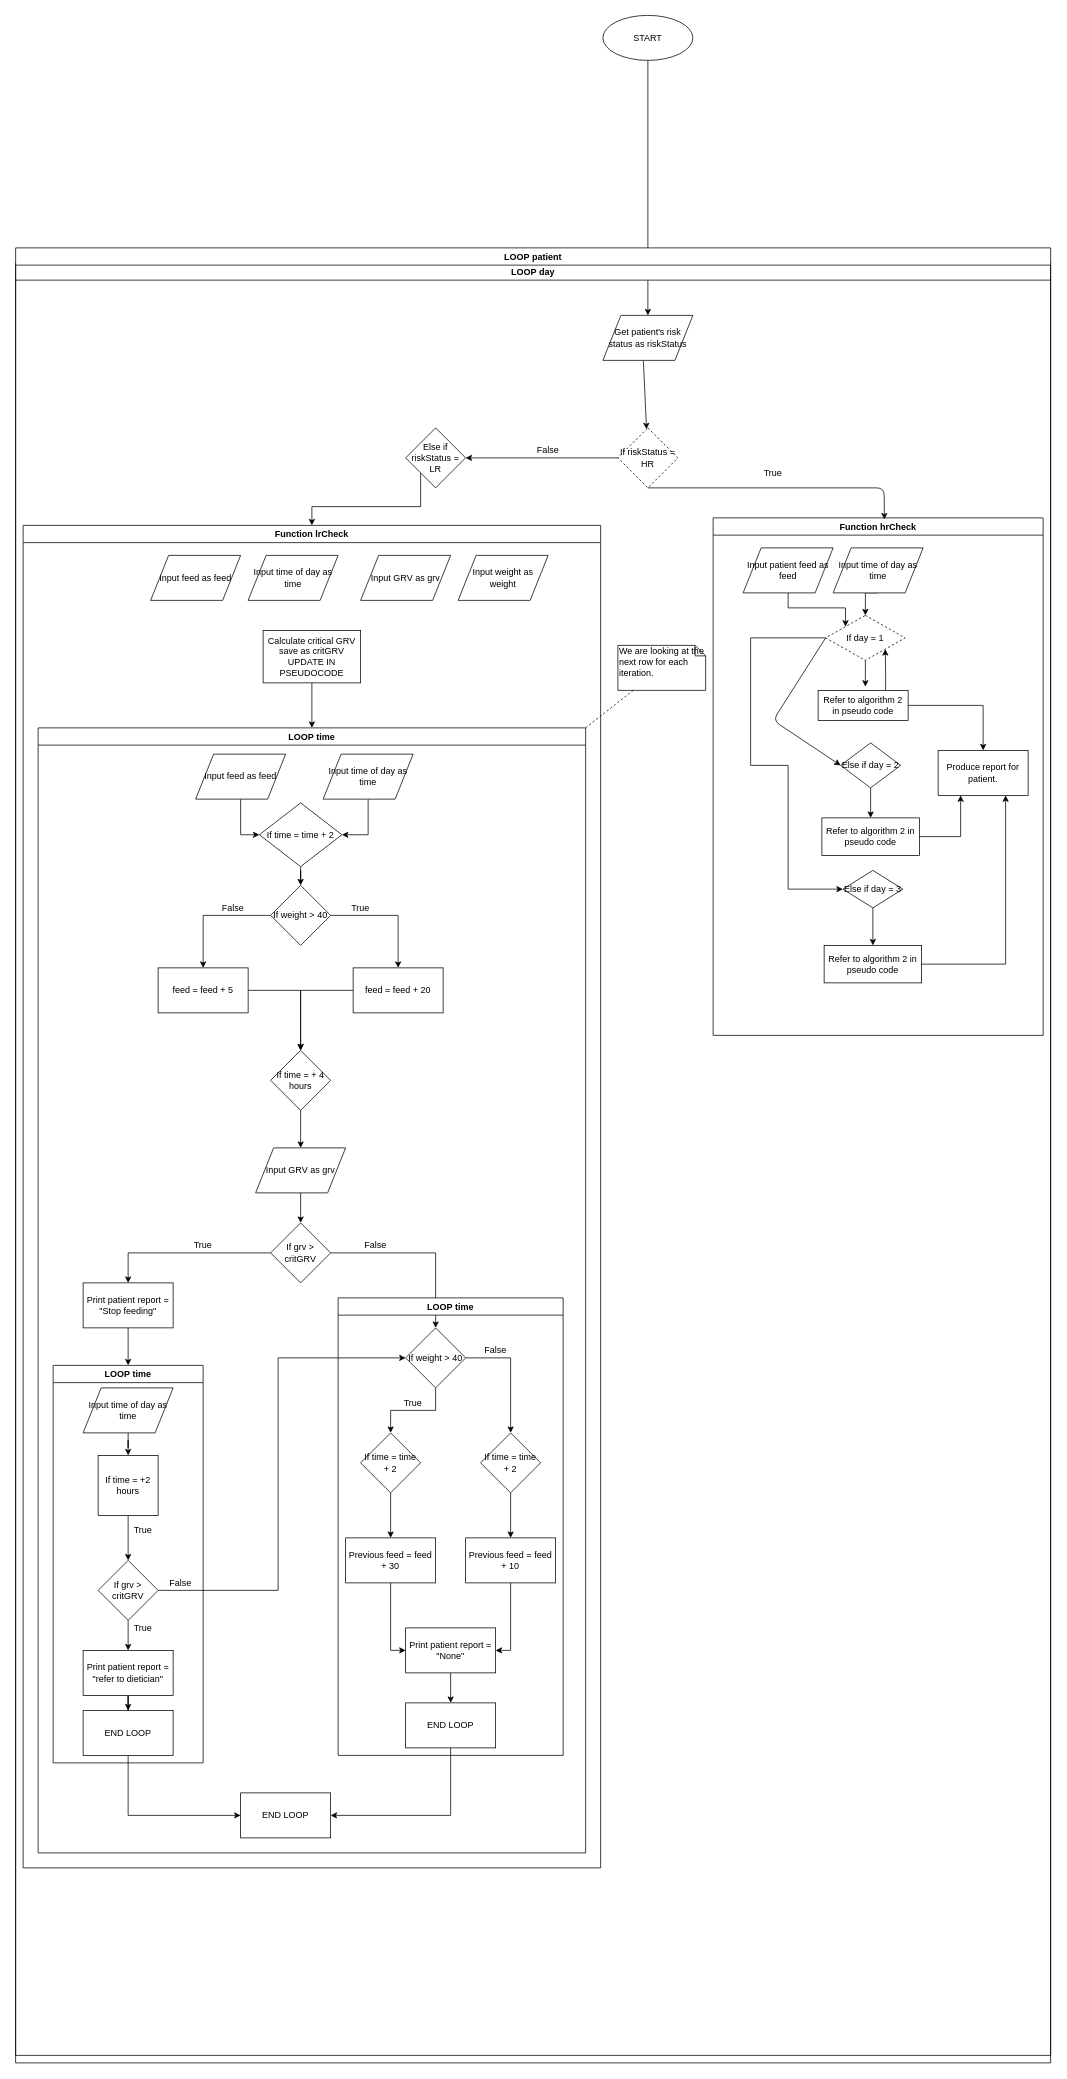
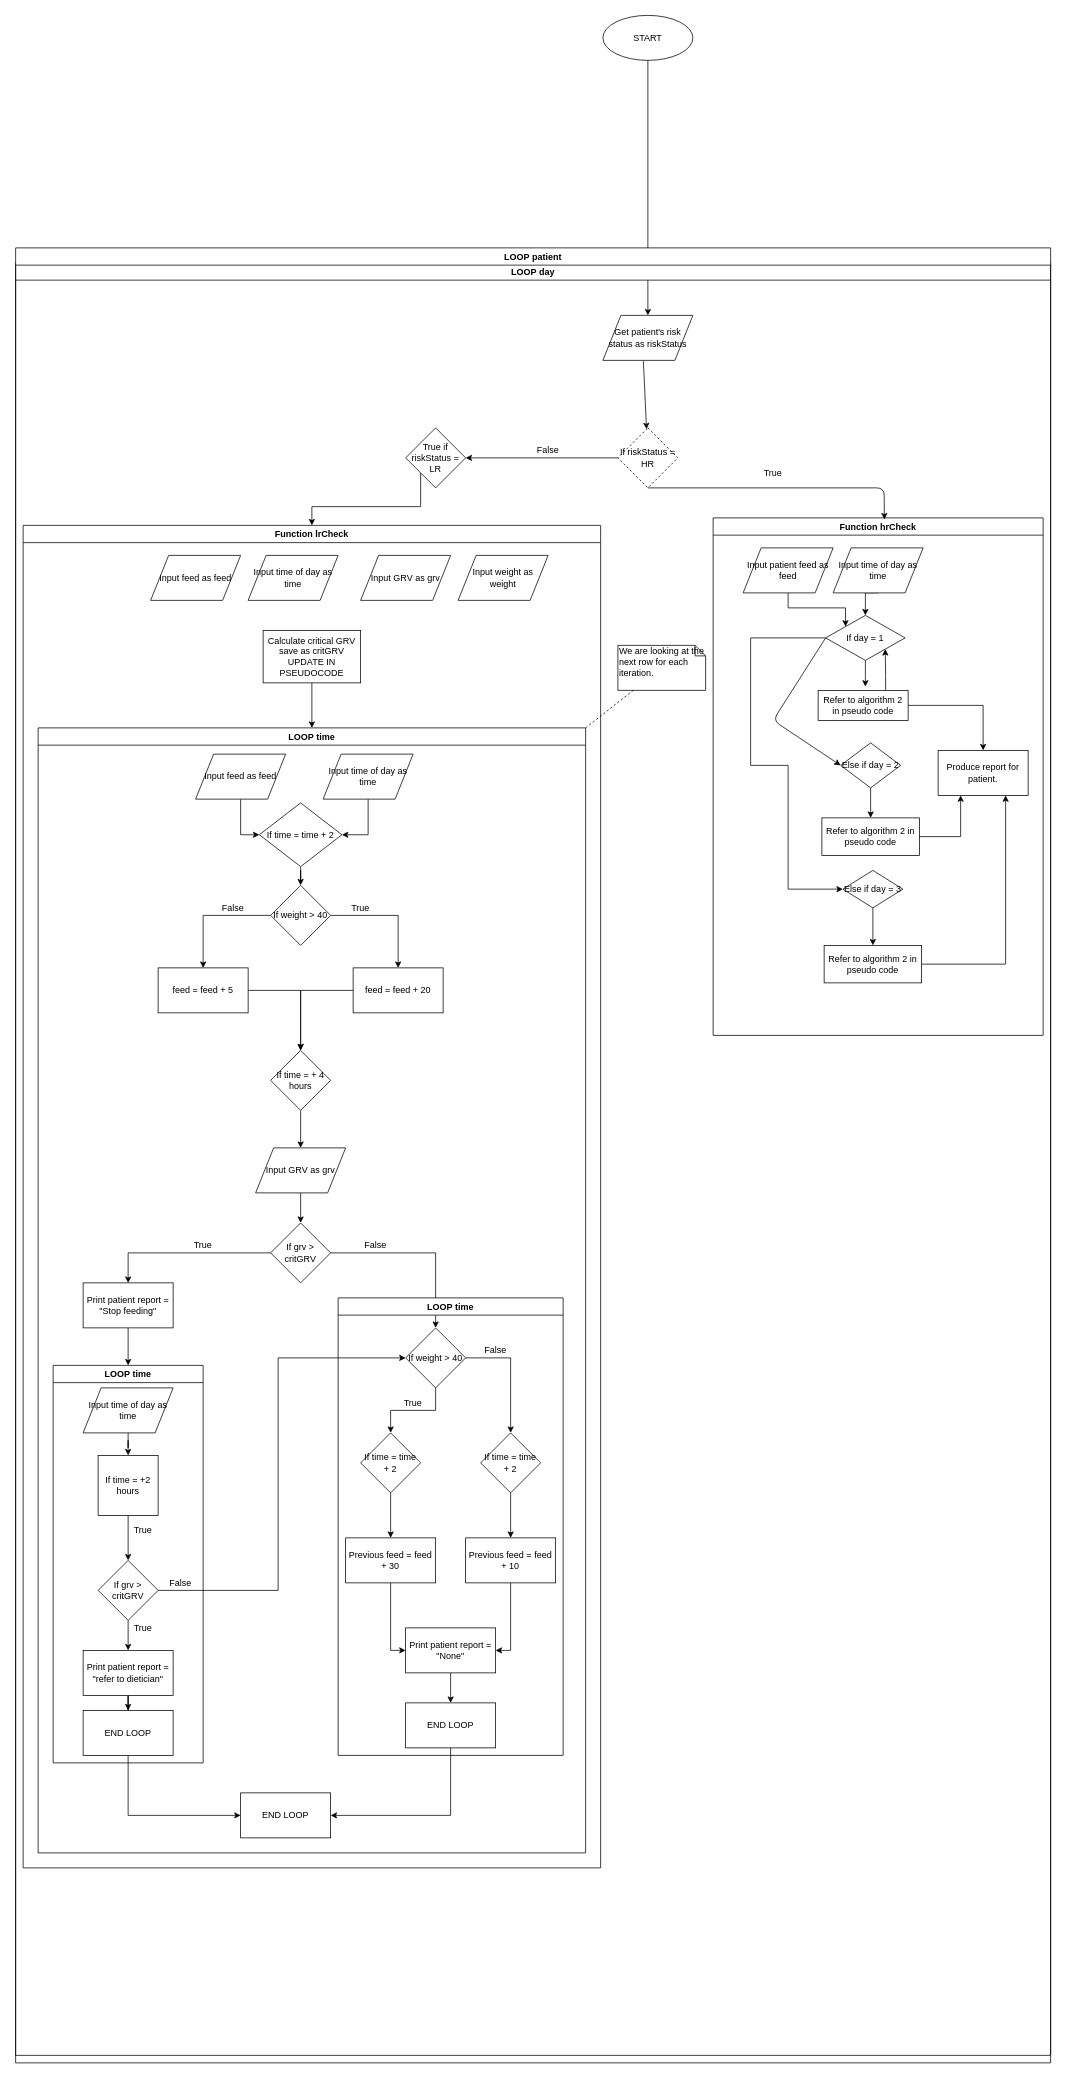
(435, 458) -> (435, 458)
(865, 638) -> (865, 638)
